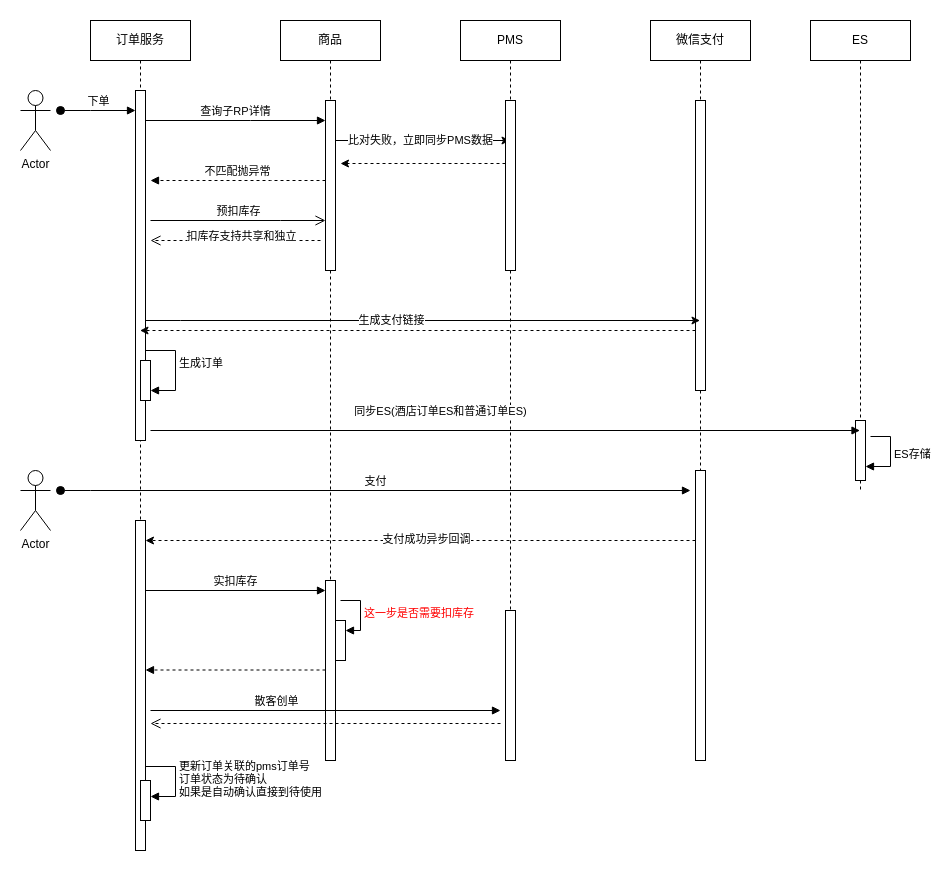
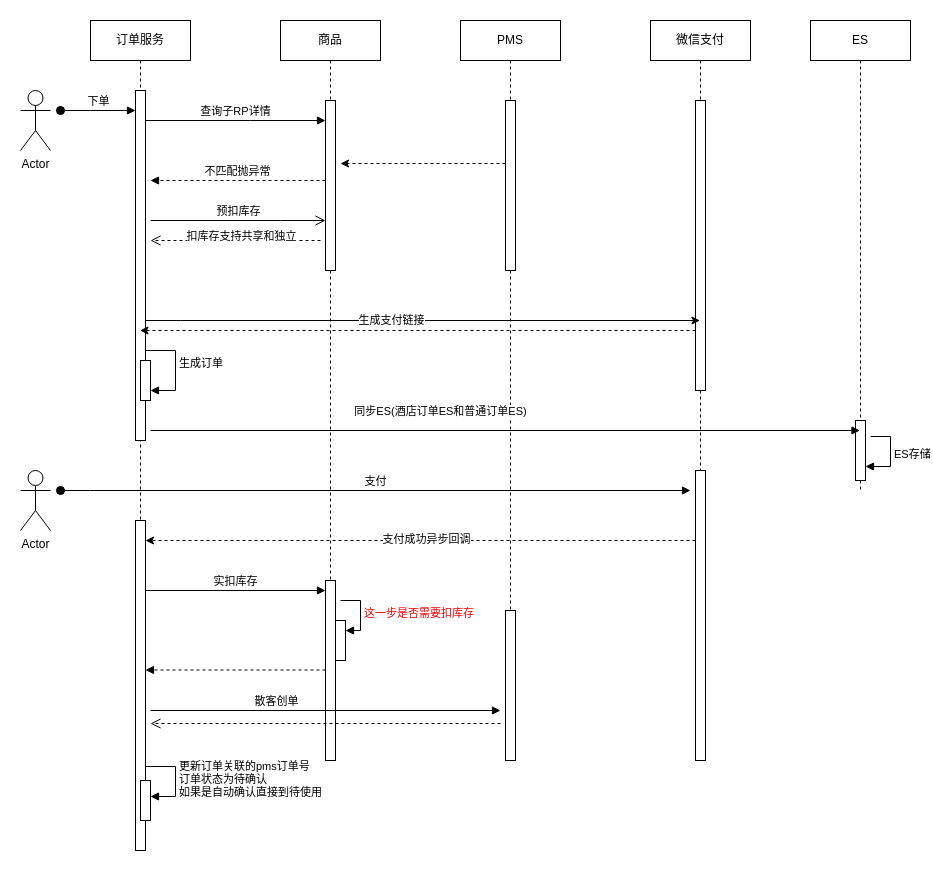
(419, 141) -> none
